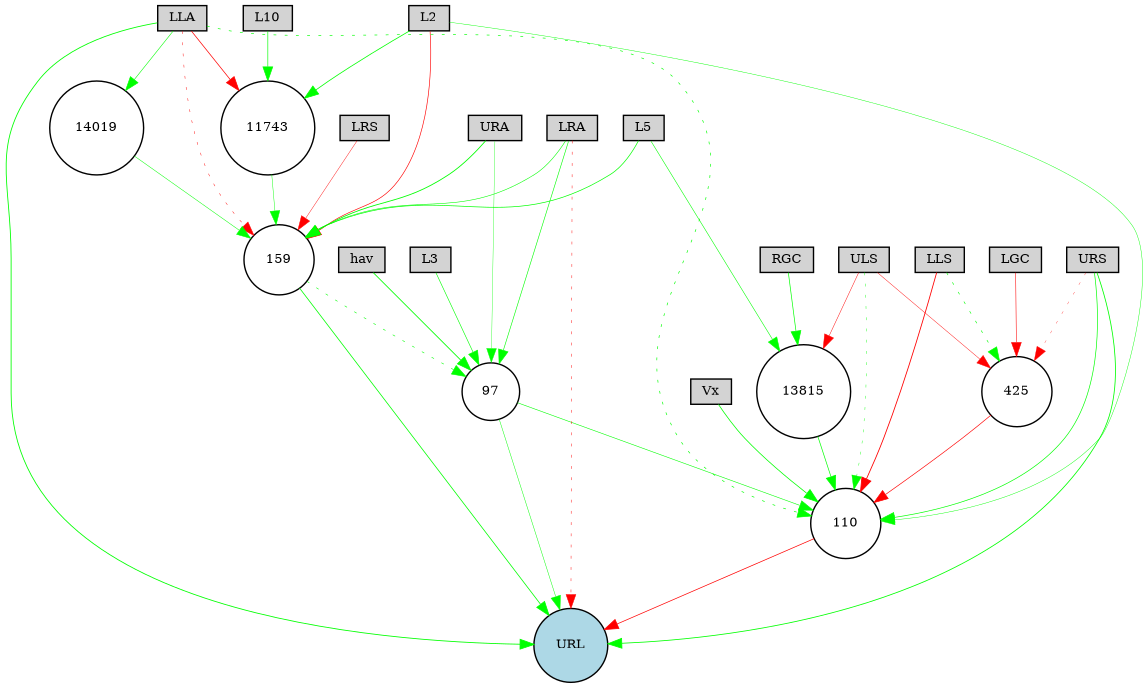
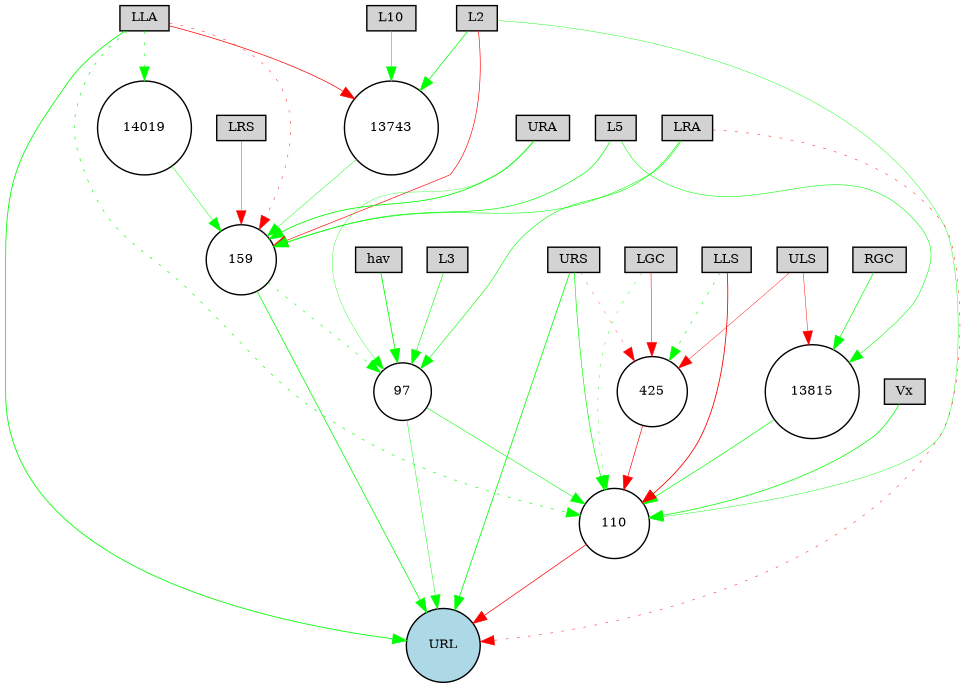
(154, 55) -> (144, 49)
(268, 128) -> (391, 128)
(866, 374) -> (600, 369)
